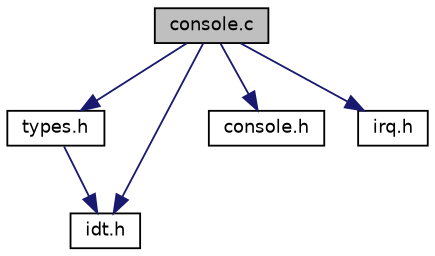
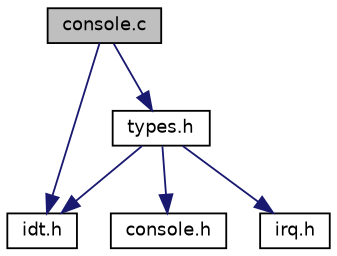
(235, 69) -> (164, 170)
(294, 73) -> (220, 174)
